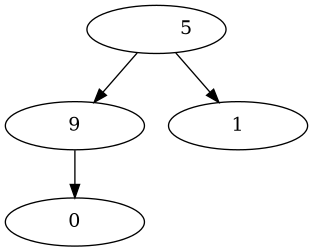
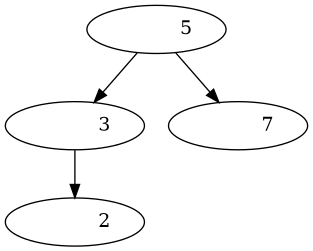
(75, 126) -> (75, 126)
(238, 126) -> (238, 126)
(75, 222) -> (75, 222)
